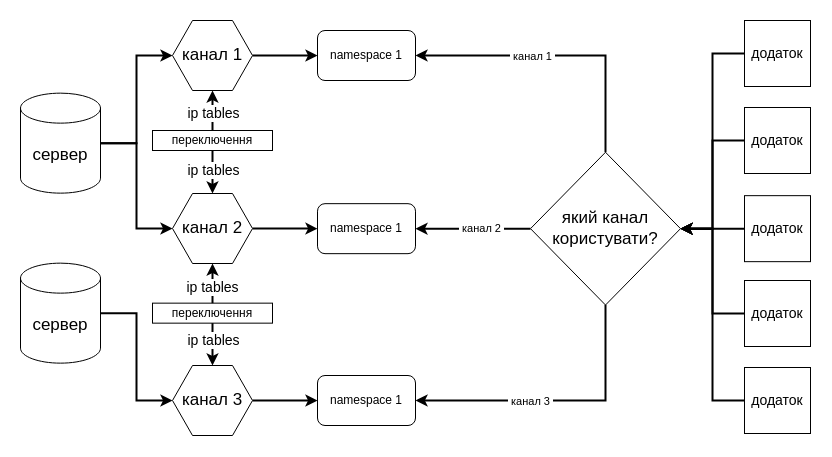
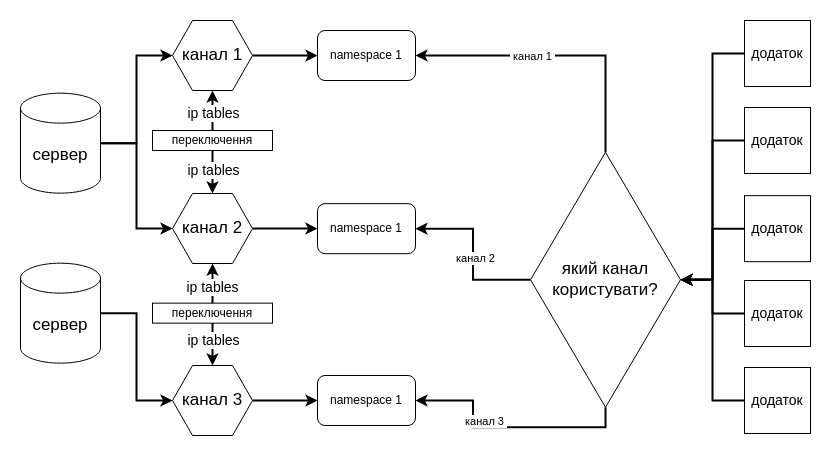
(606, 229) -> (606, 280)
